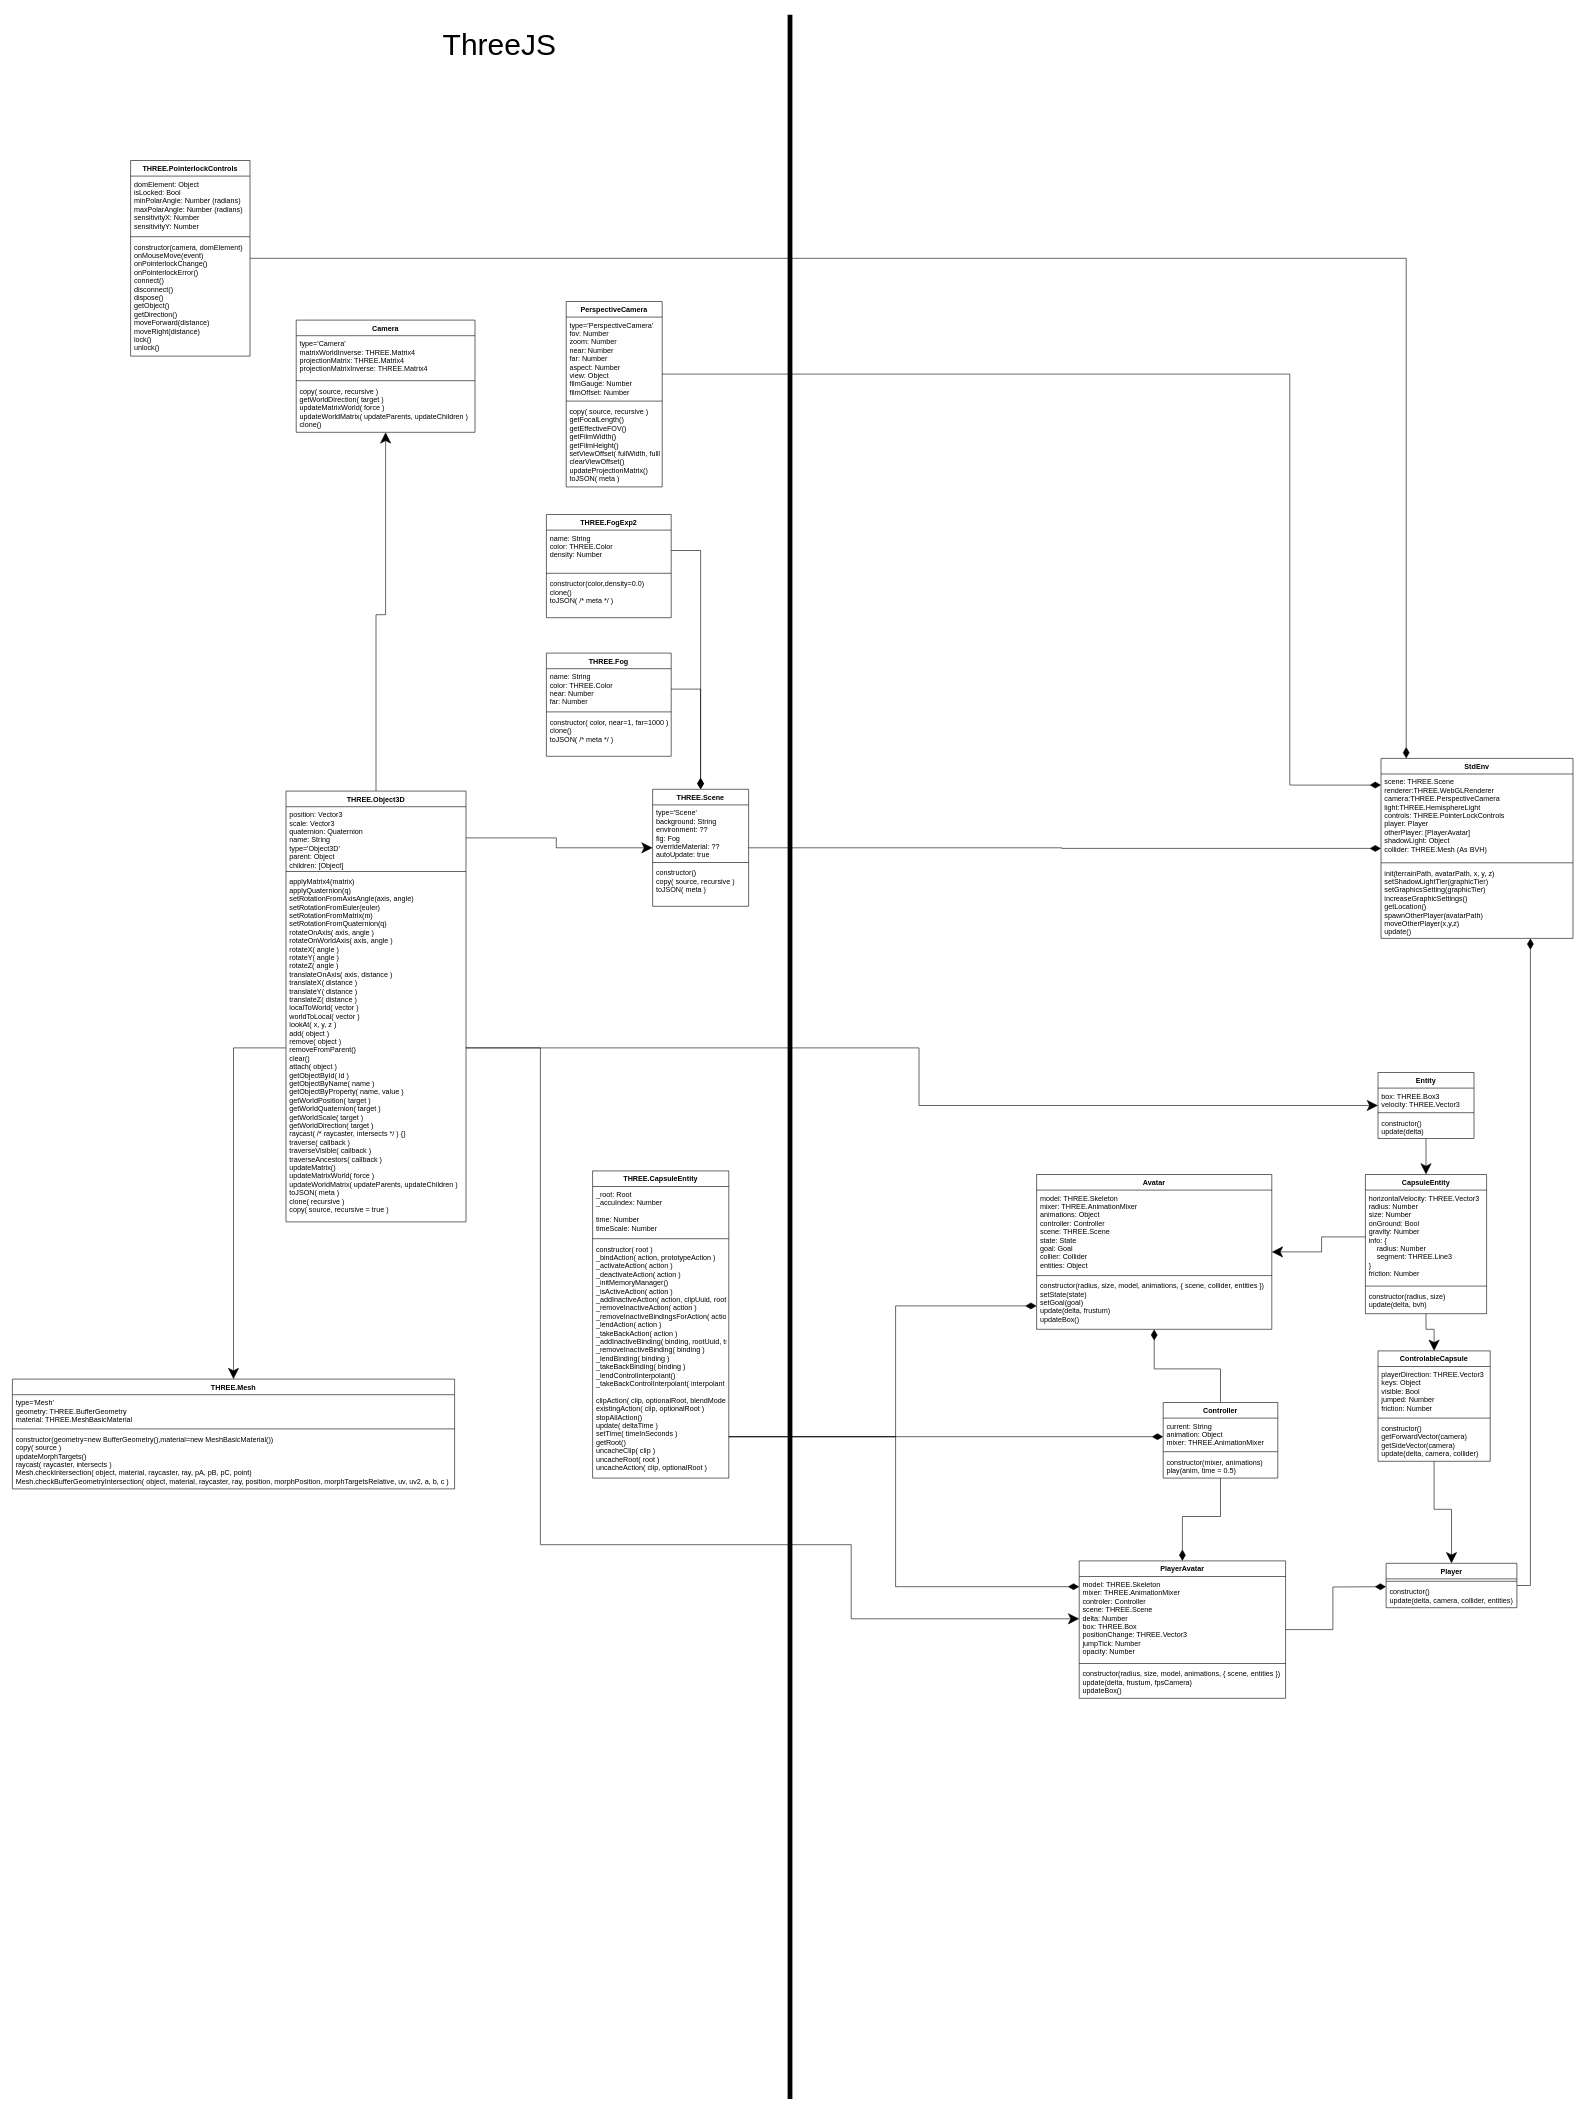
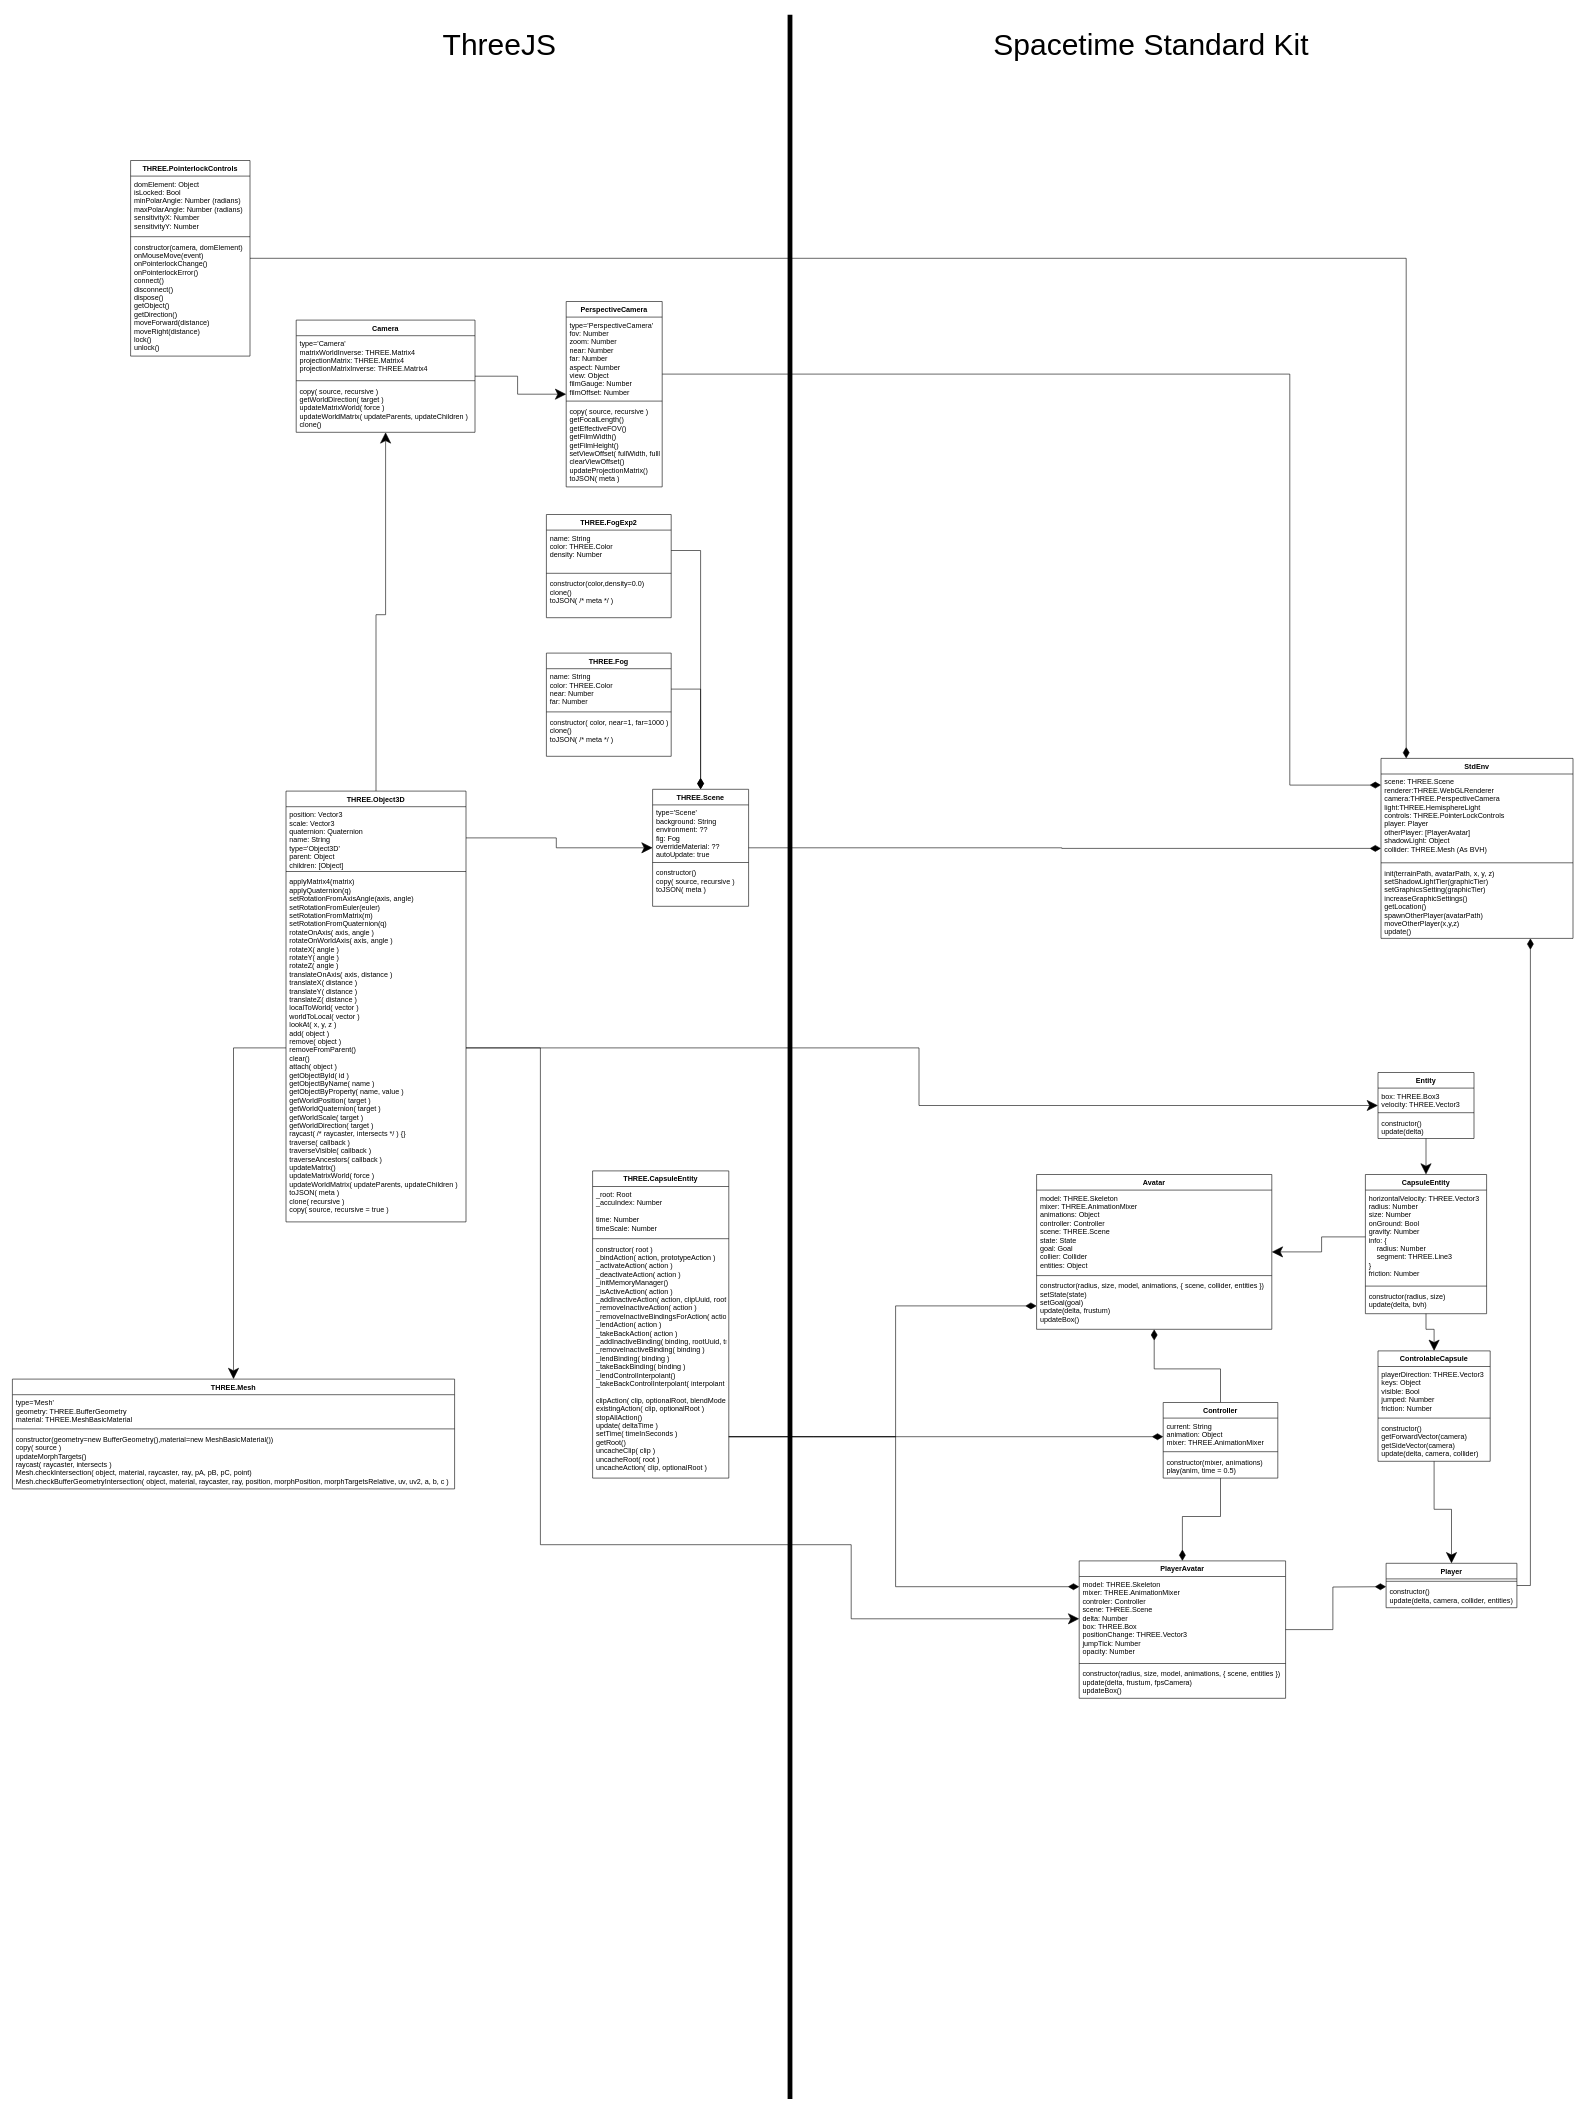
none -> (1151, 45)
none -> (518, 384)
